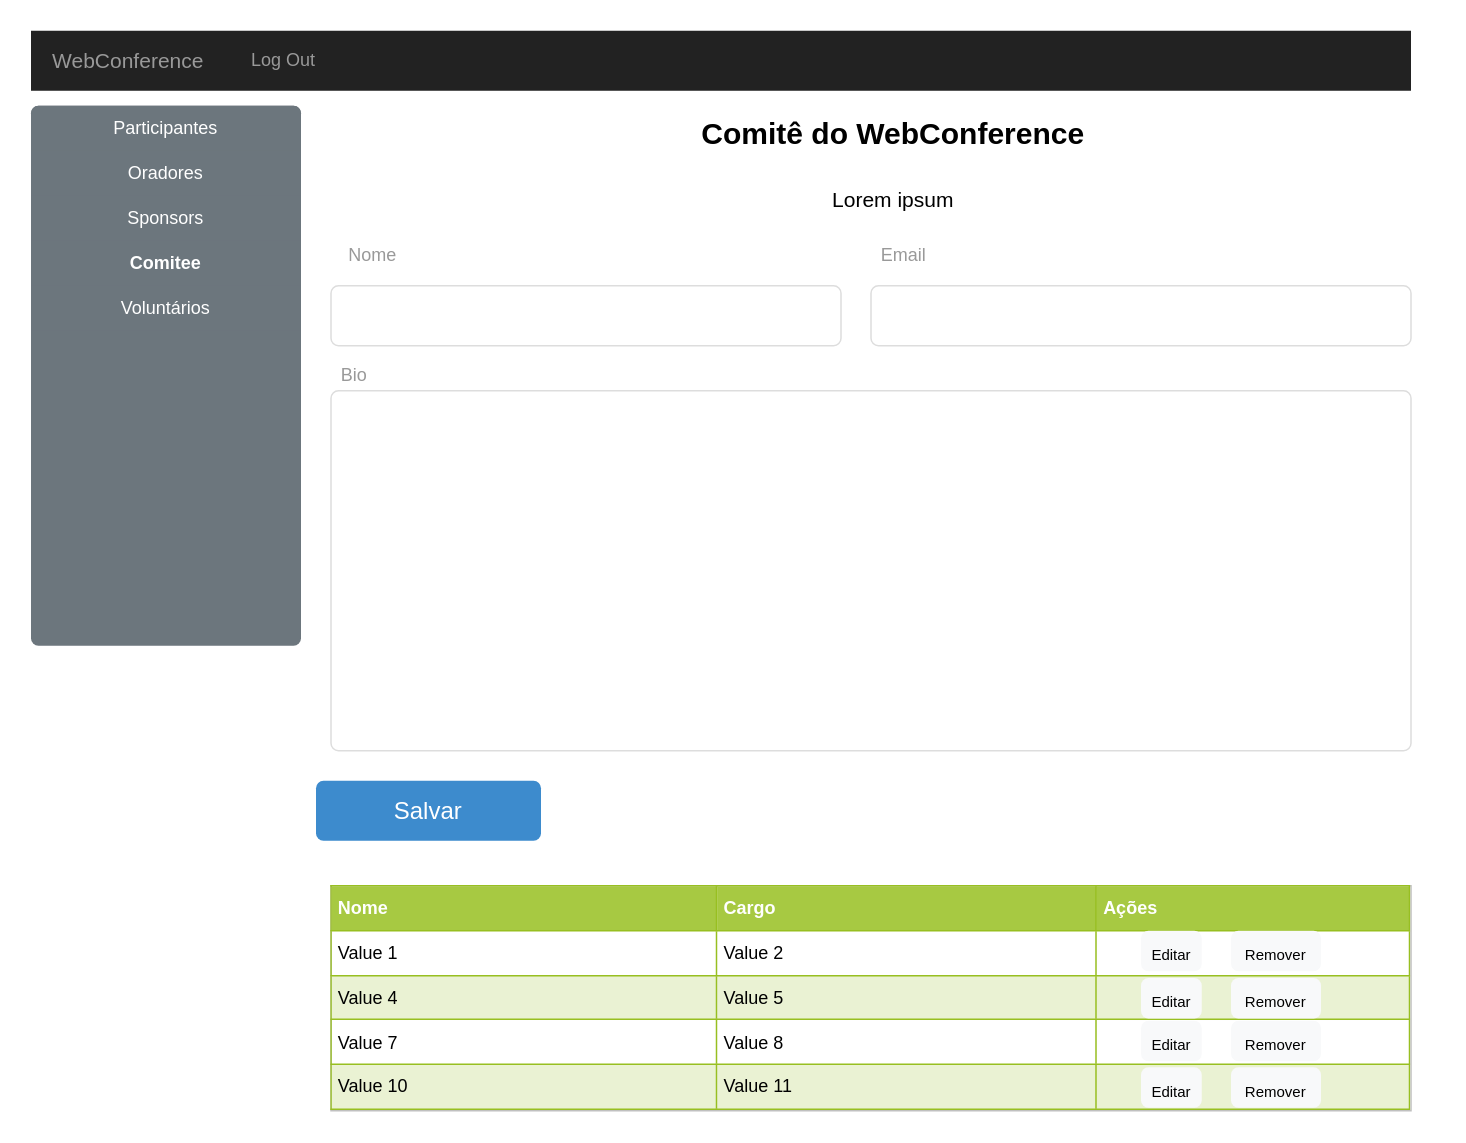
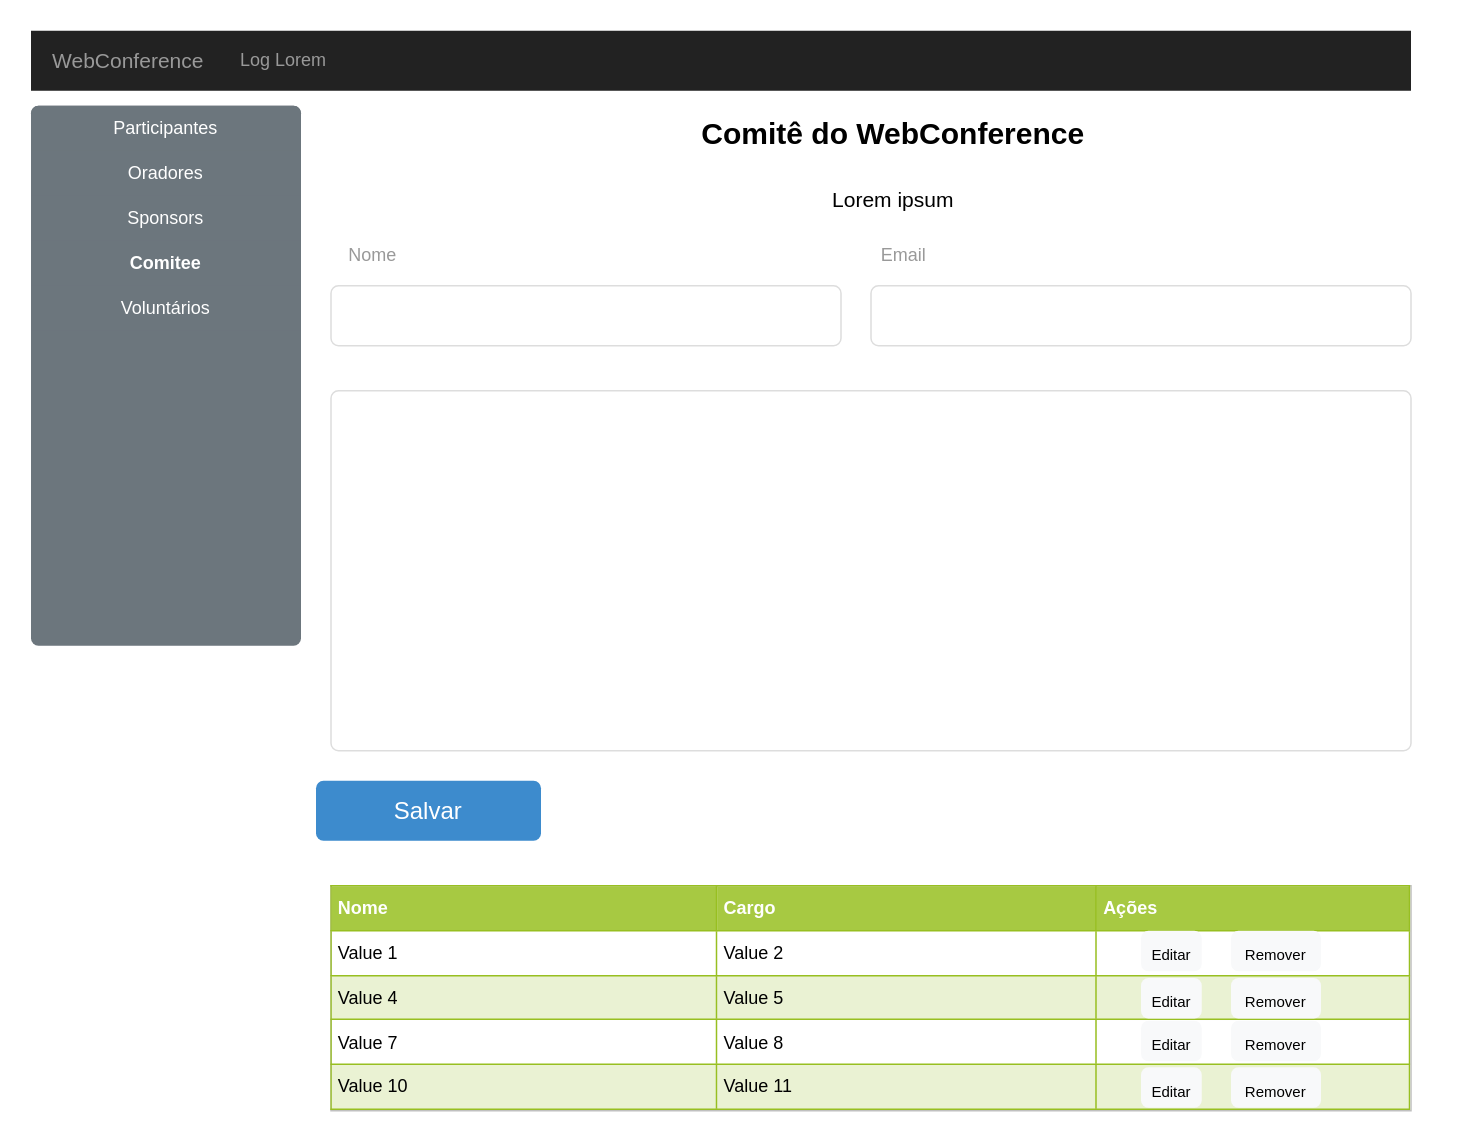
(284, 61) -> (284, 61)
(481, 376) -> none
